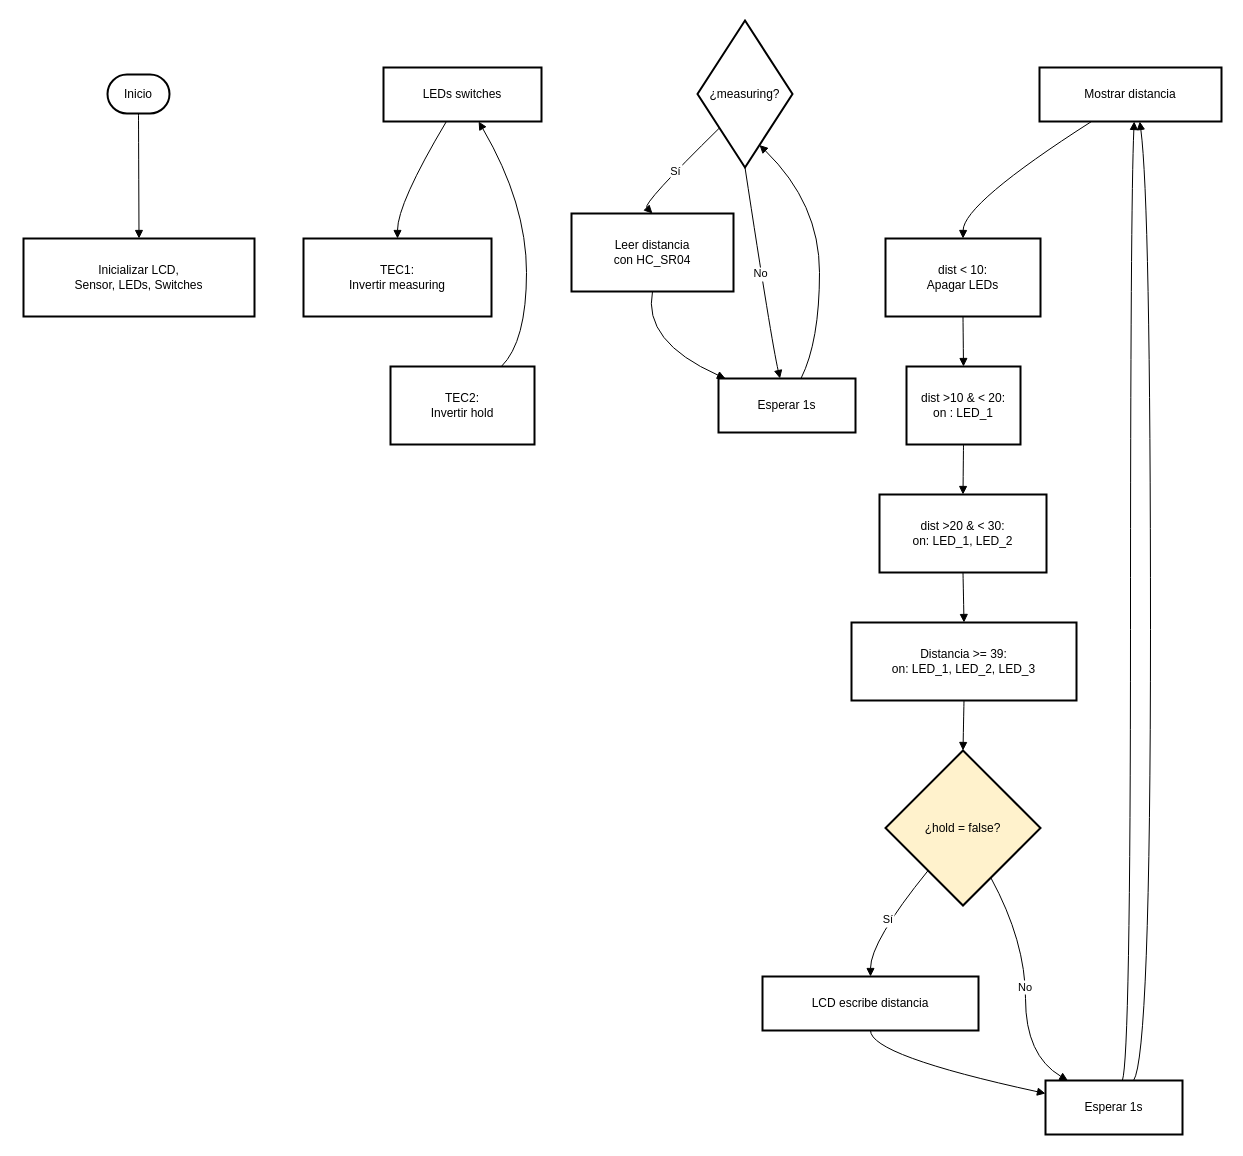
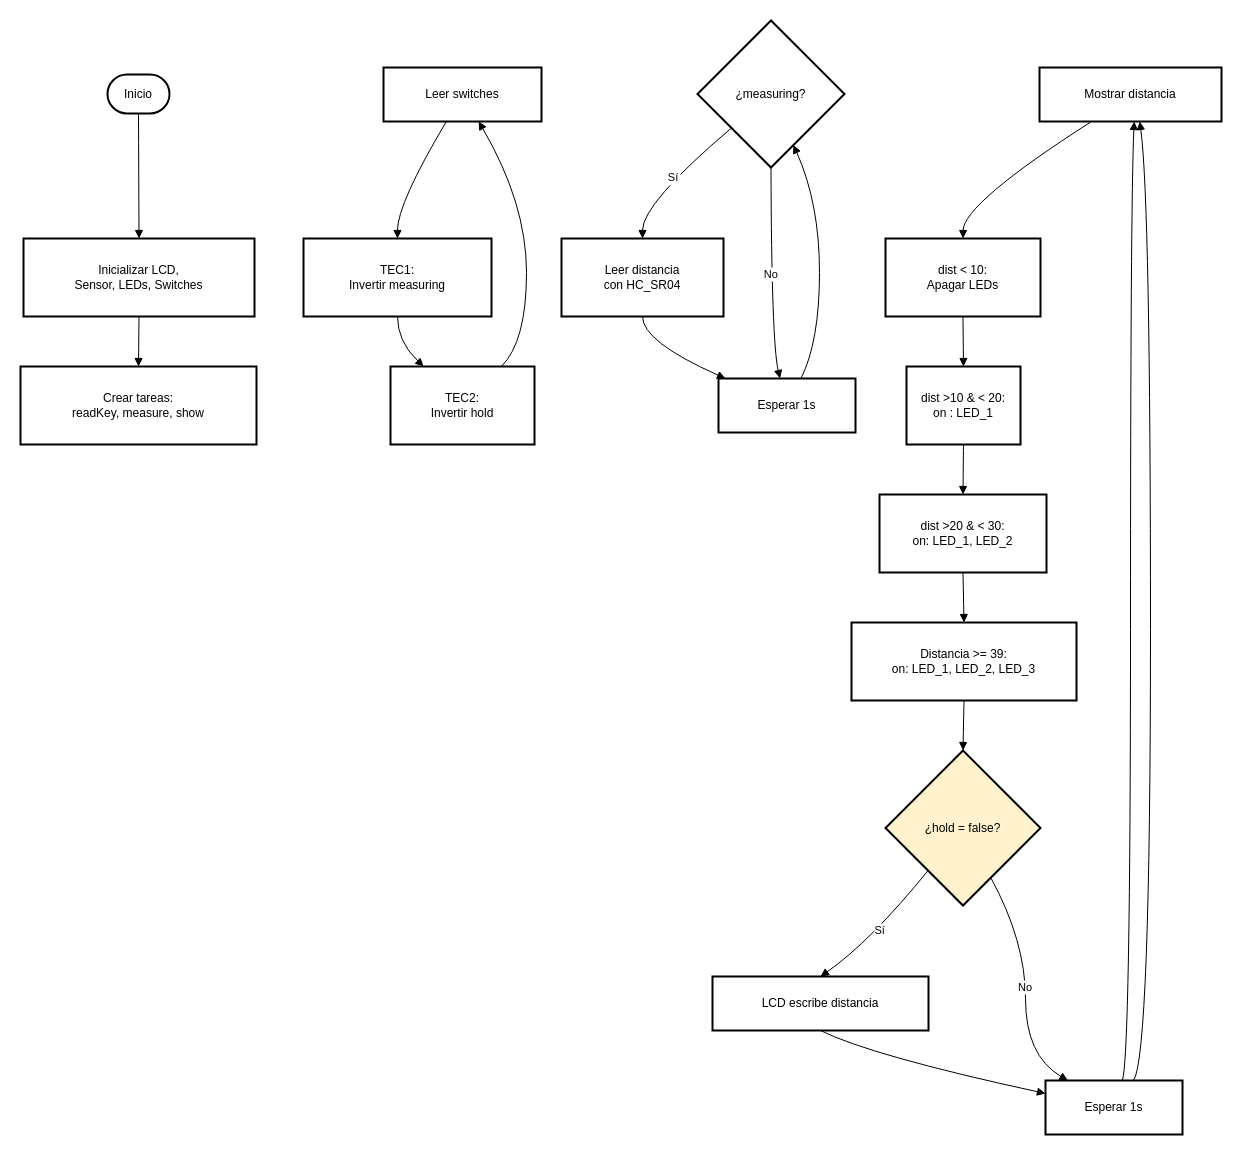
(745, 94) -> (771, 94)
(463, 95) -> (463, 95)
(653, 253) -> (643, 278)
none -> (139, 338)
none -> (404, 342)
none -> (139, 406)
(871, 1004) -> (821, 1004)
